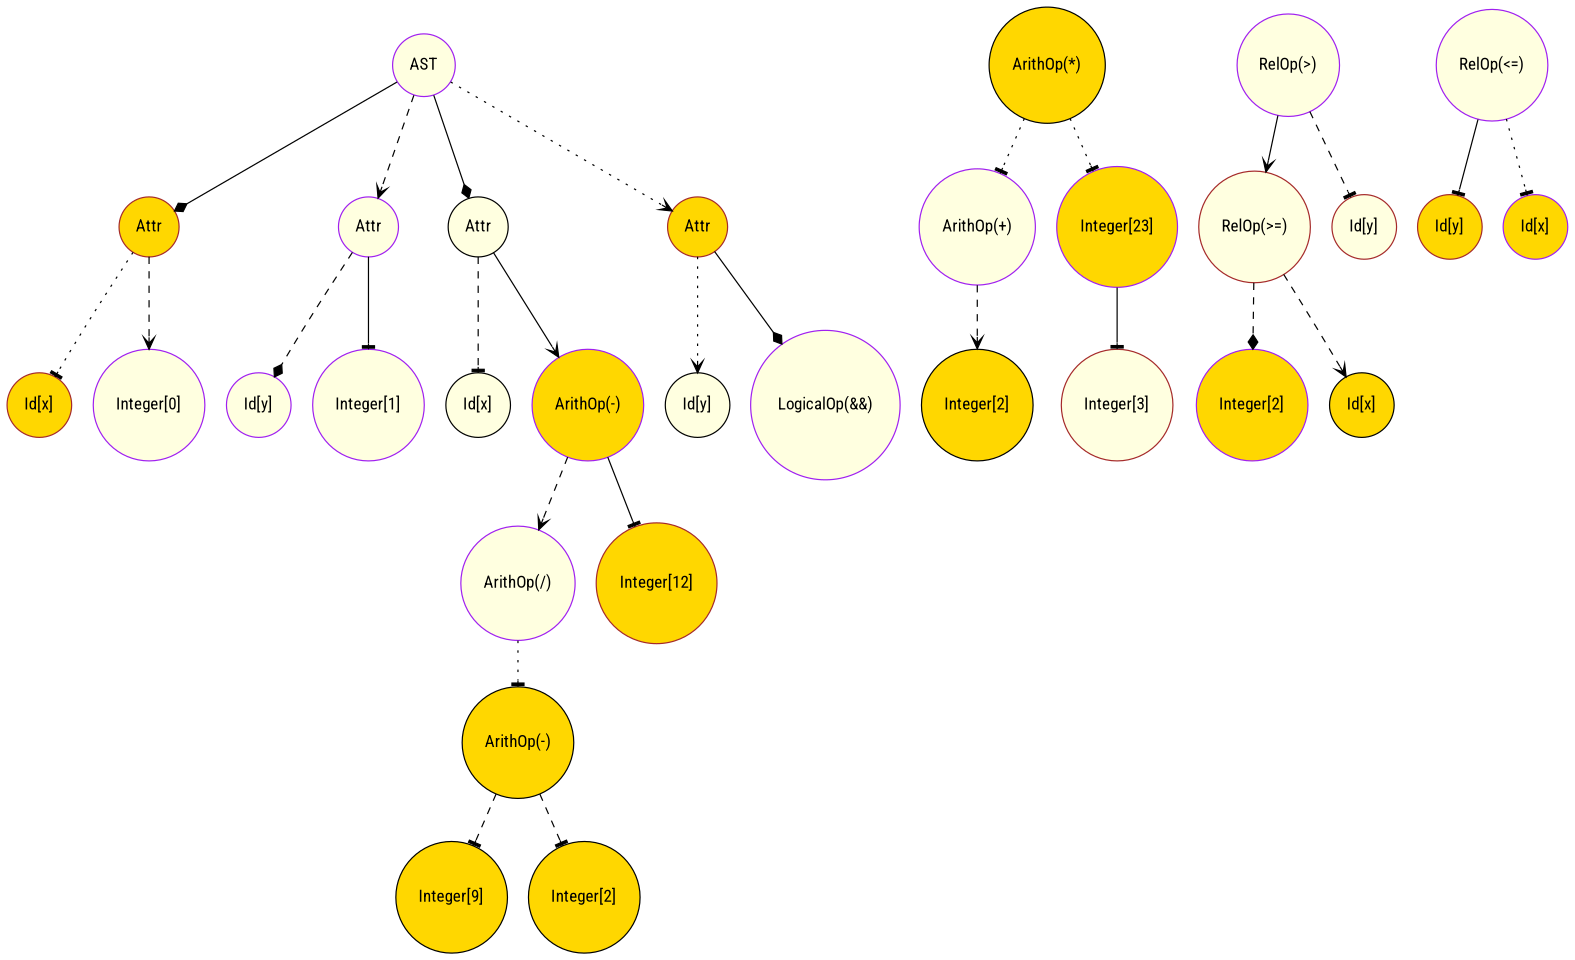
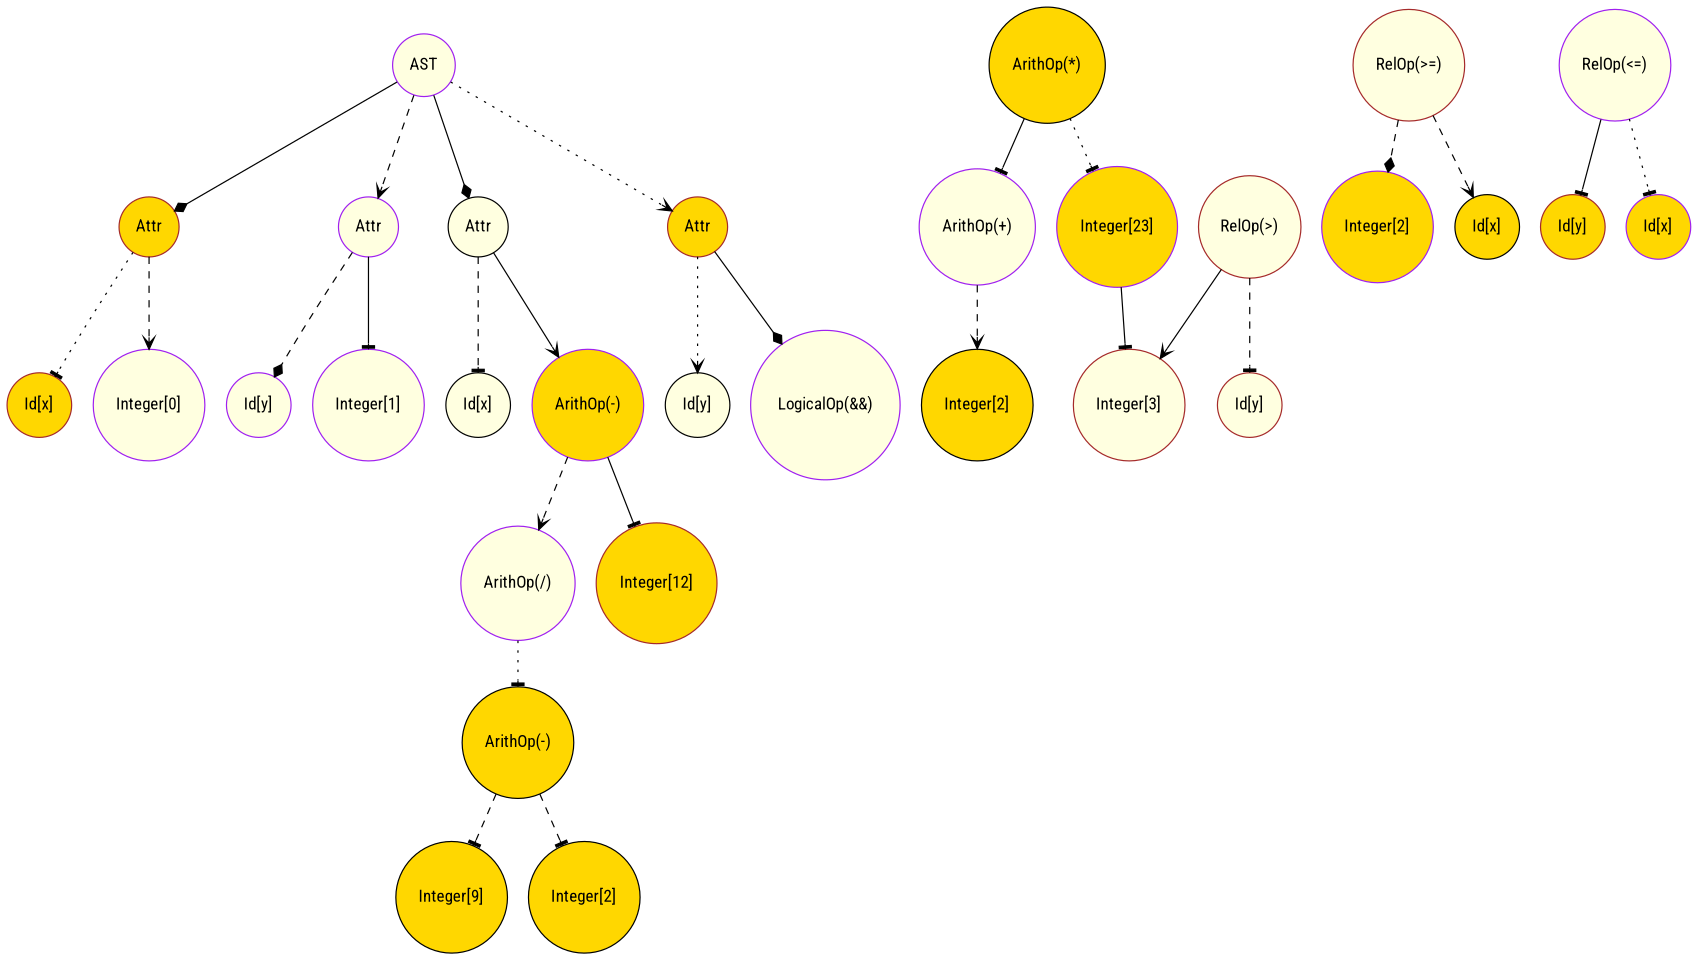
(1288, 65) -> (1250, 227)
(1273, 138) -> (1194, 309)
(1014, 143) -> (1014, 143)
